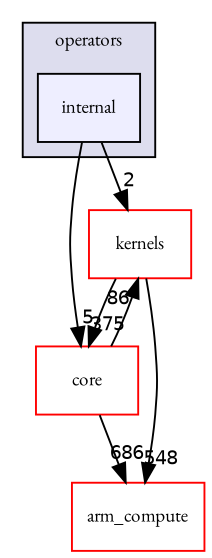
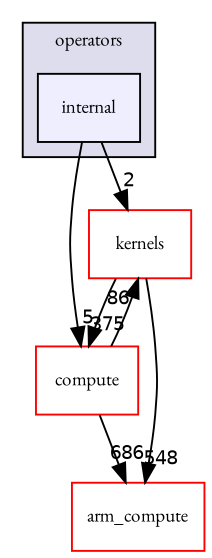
(87, 381) -> (87, 381)
